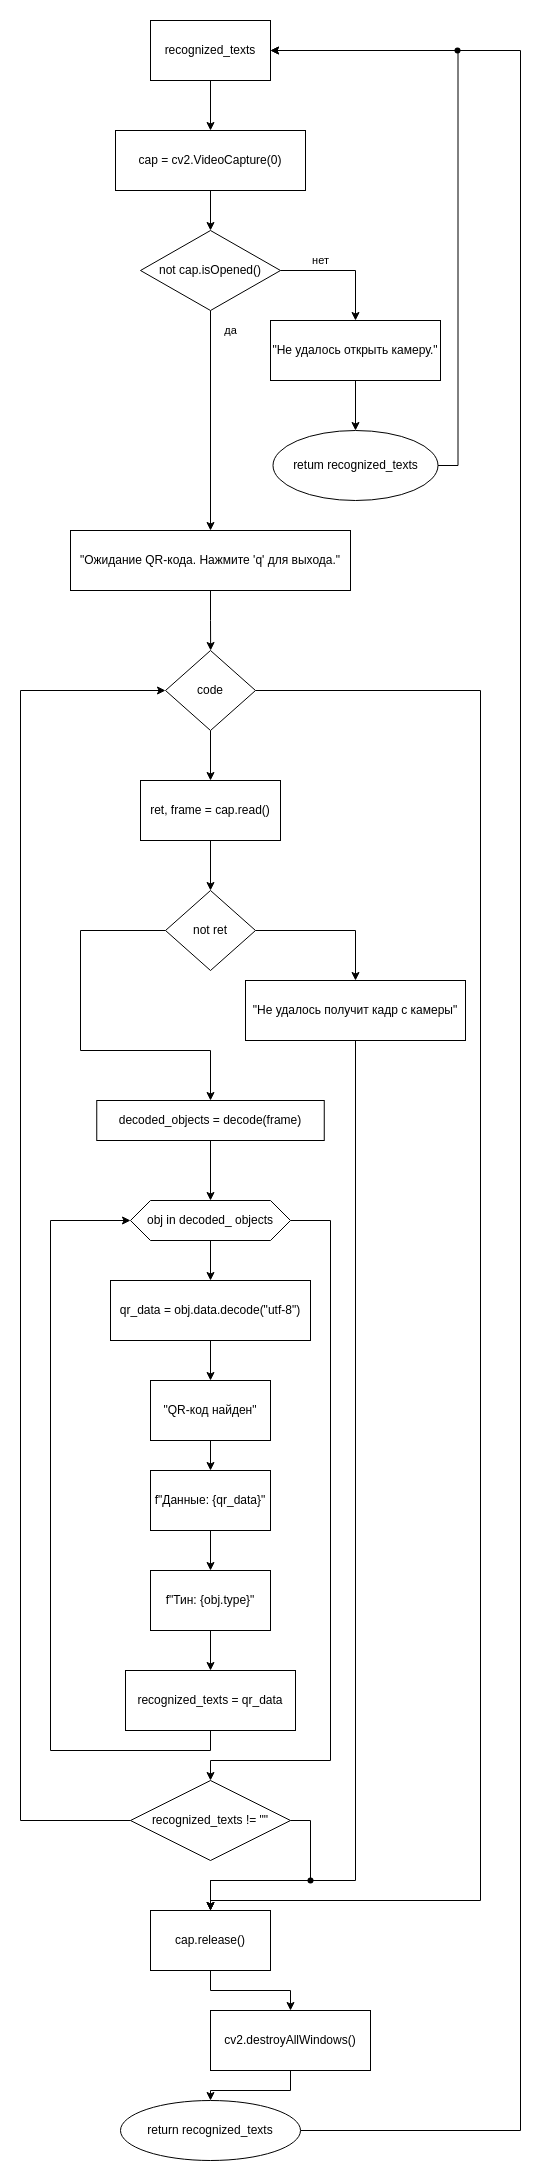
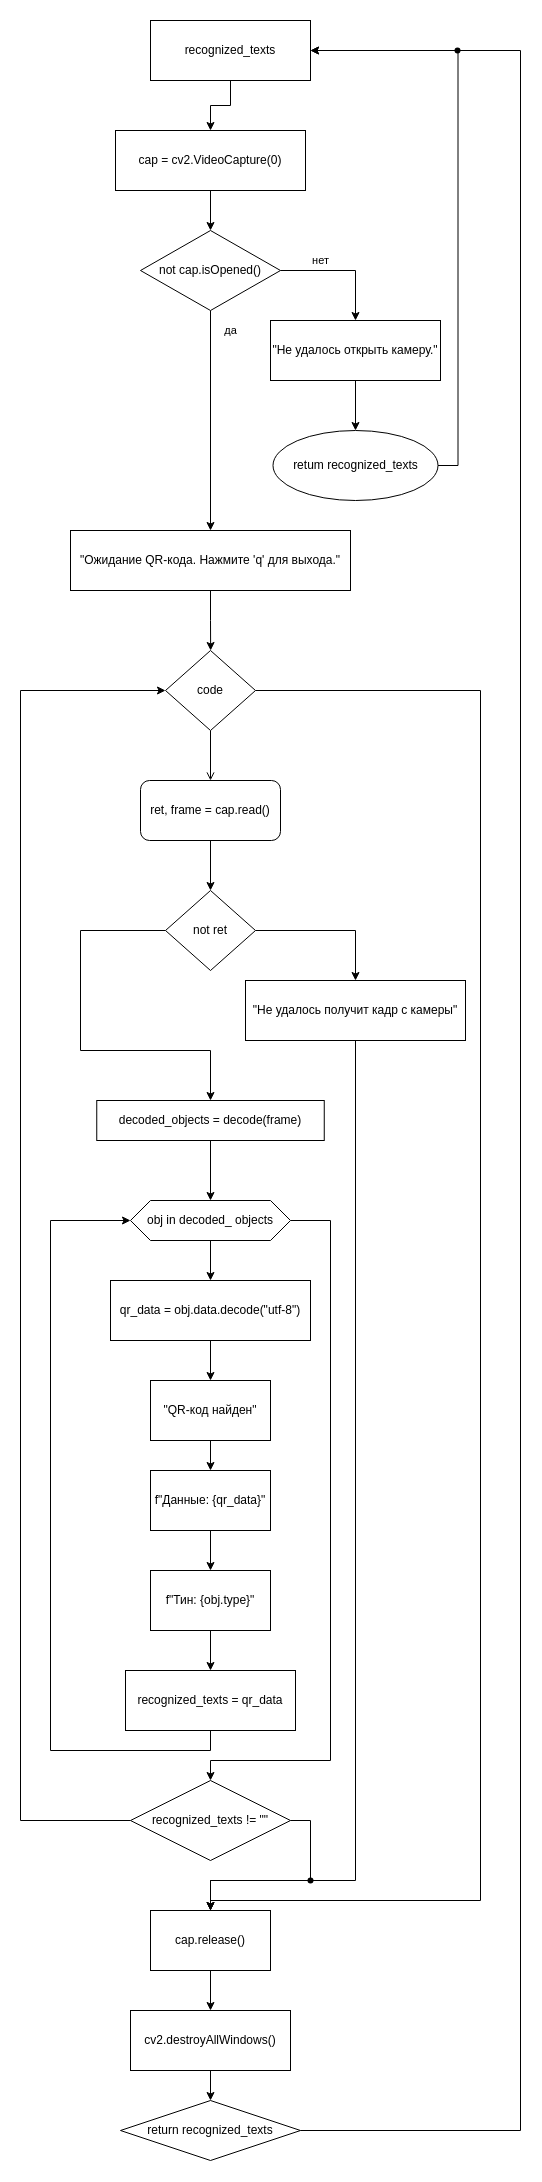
(211, 51) -> (231, 51)
(211, 772) -> (211, 774)
(211, 811) -> (211, 811)
(291, 2041) -> (211, 2041)
(211, 2131) -> (211, 2131)
